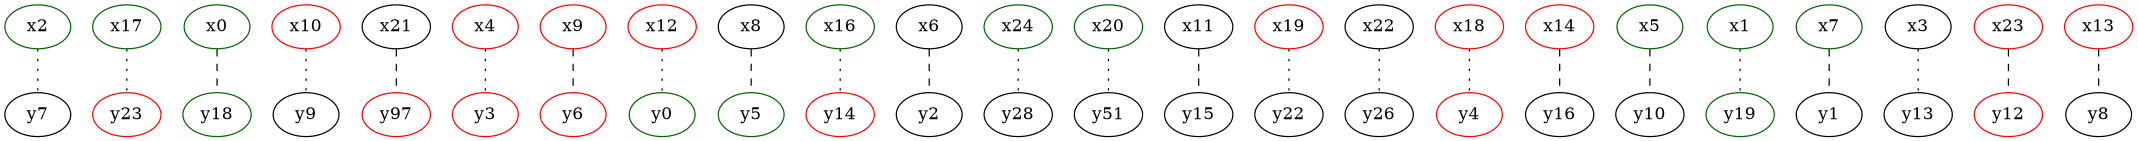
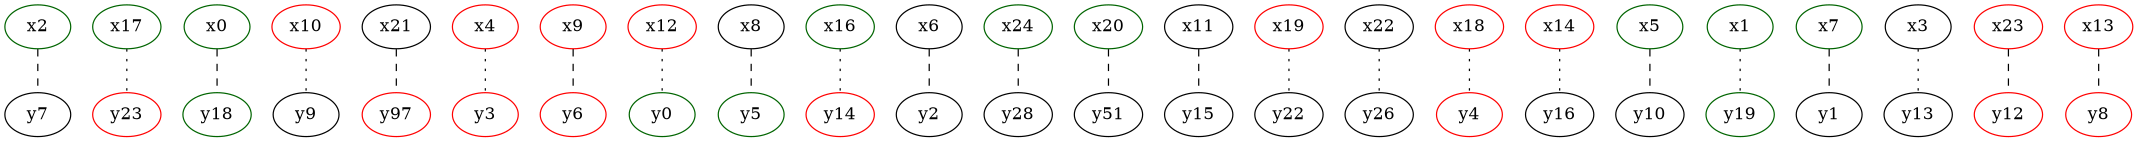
(38, 71) -> (38, 71)
(1018, 71) -> (1018, 71)
(1108, 71) -> (1108, 71)
(1560, 71) -> (1560, 71)
(2099, 115) -> (2099, 115)
